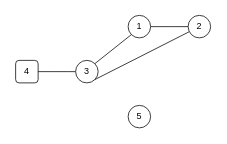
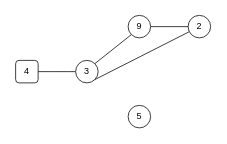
(139, 27) -> (139, 27)
